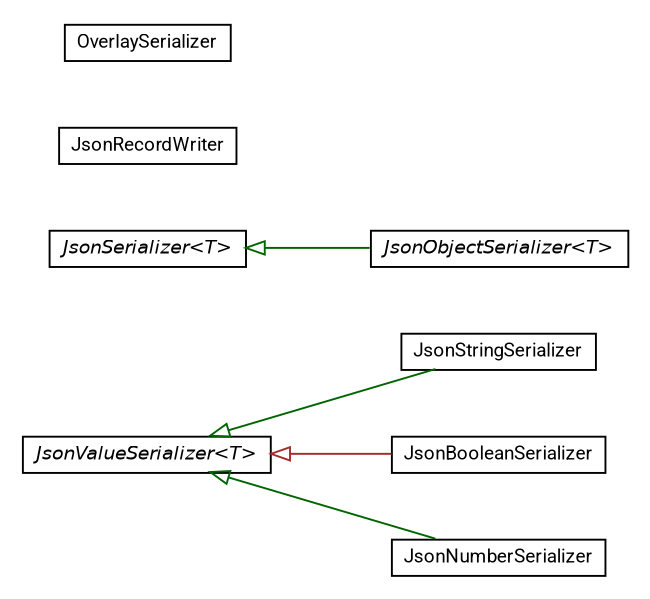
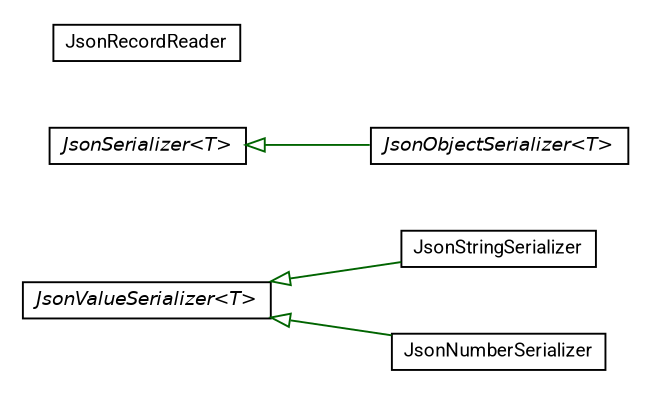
(147, 42) -> none
none -> (147, 42)
(147, 145) -> none
(499, 454) -> none
